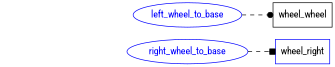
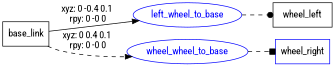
(303, 15) -> (303, 15)
none -> (26, 34)
(187, 52) -> (187, 52)
